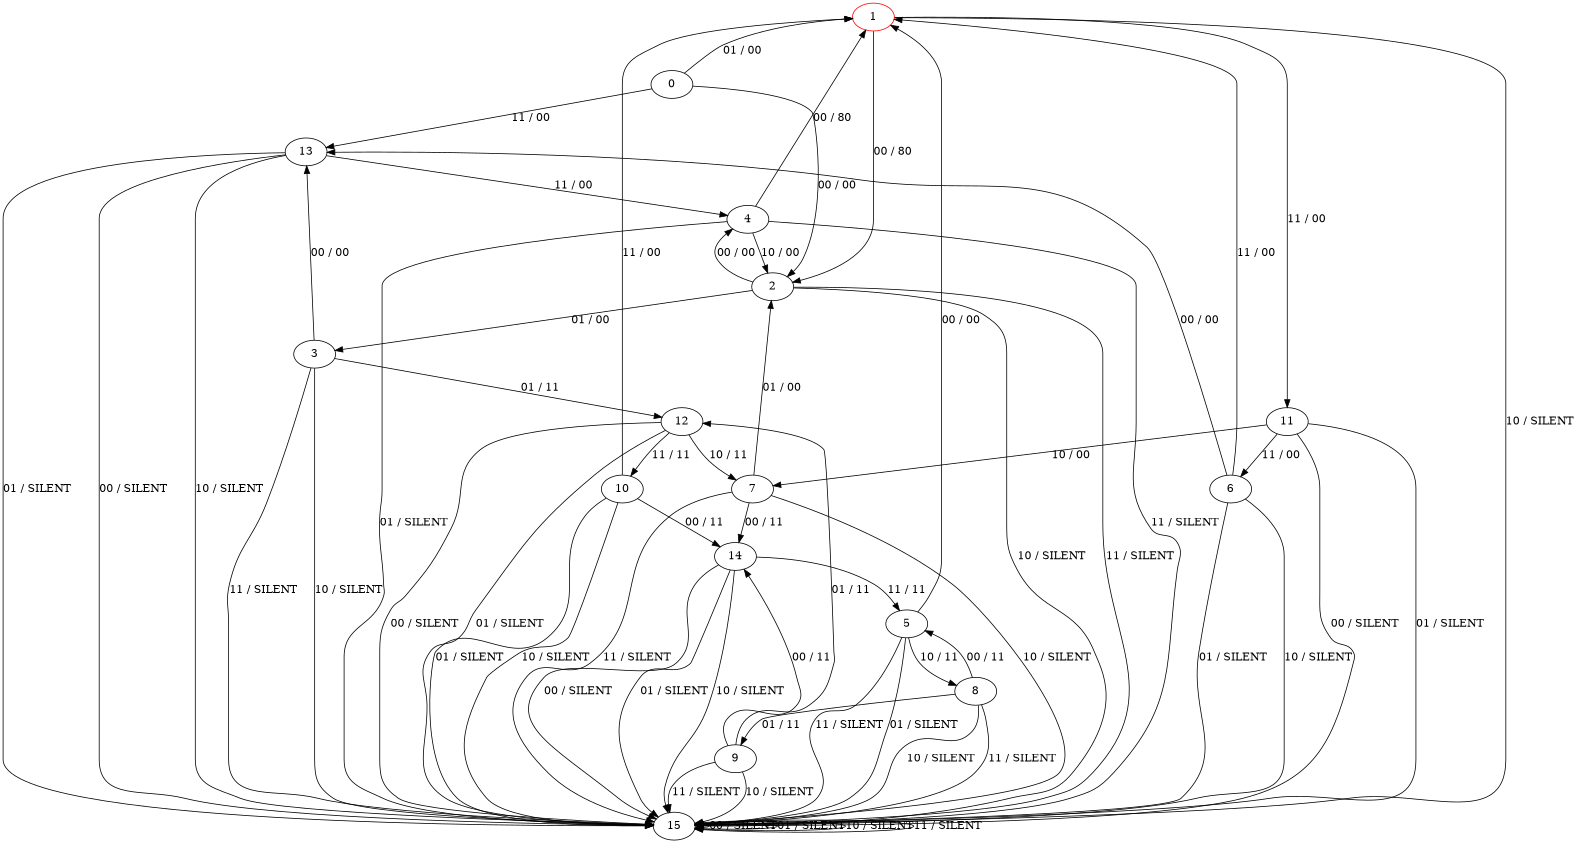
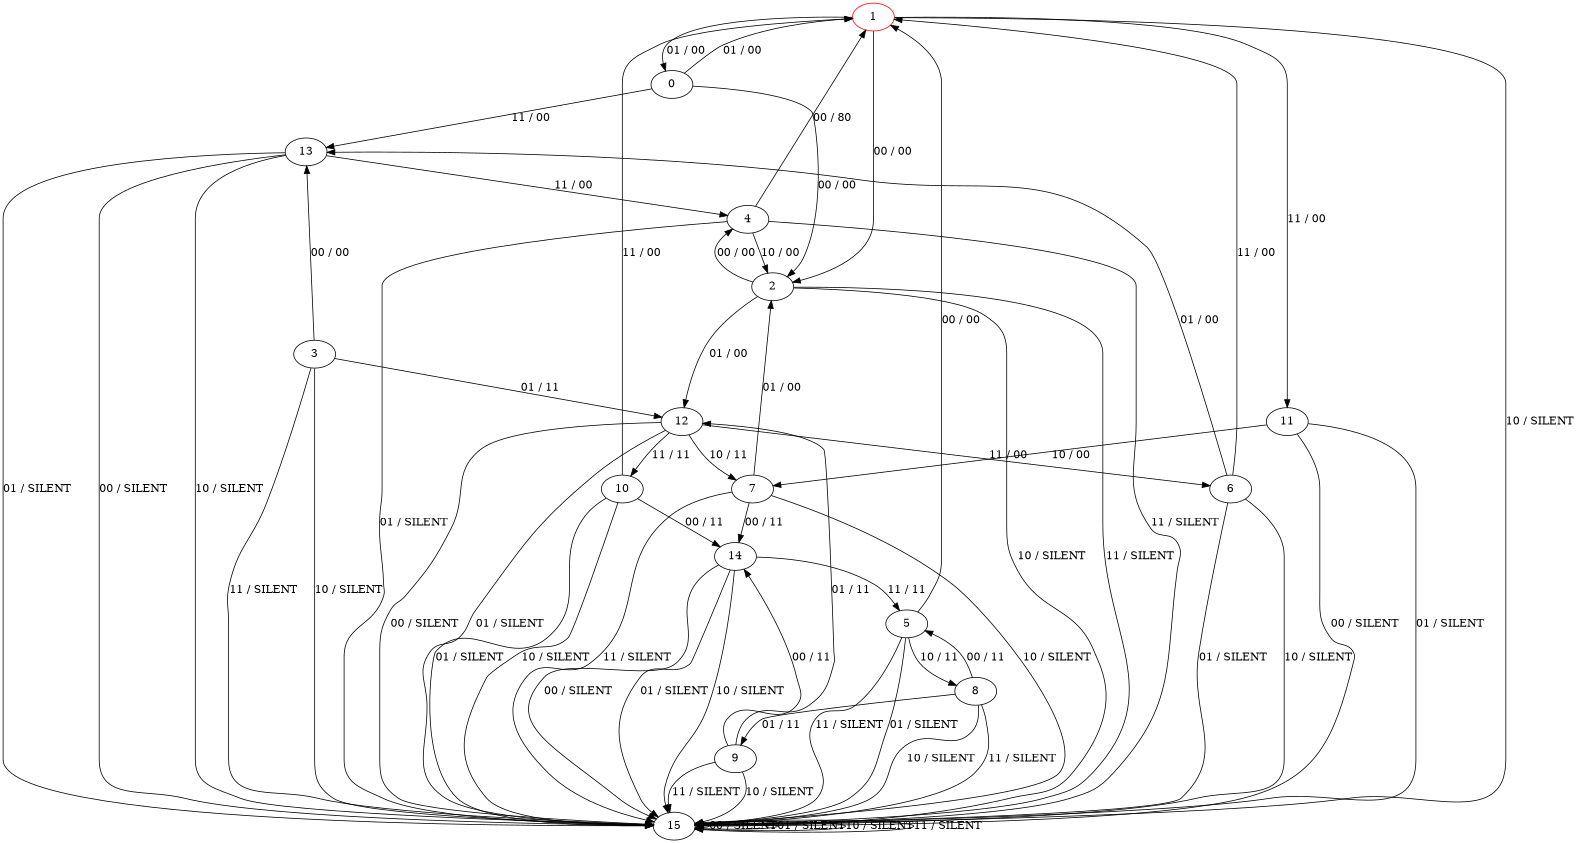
none -> (747, 21)
(893, 152) -> (893, 152)
(548, 320) -> (710, 340)
(1200, 320) -> (1200, 320)
(1262, 452) -> (952, 455)
